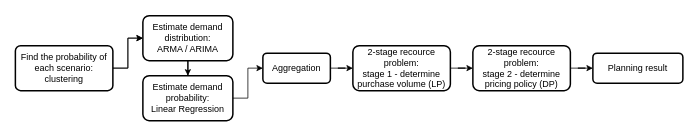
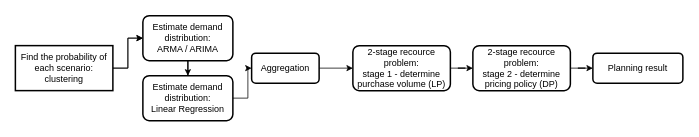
(64, 68) -> (64, 68)
(297, 68) -> (285, 68)
(188, 98) -> (188, 98)
